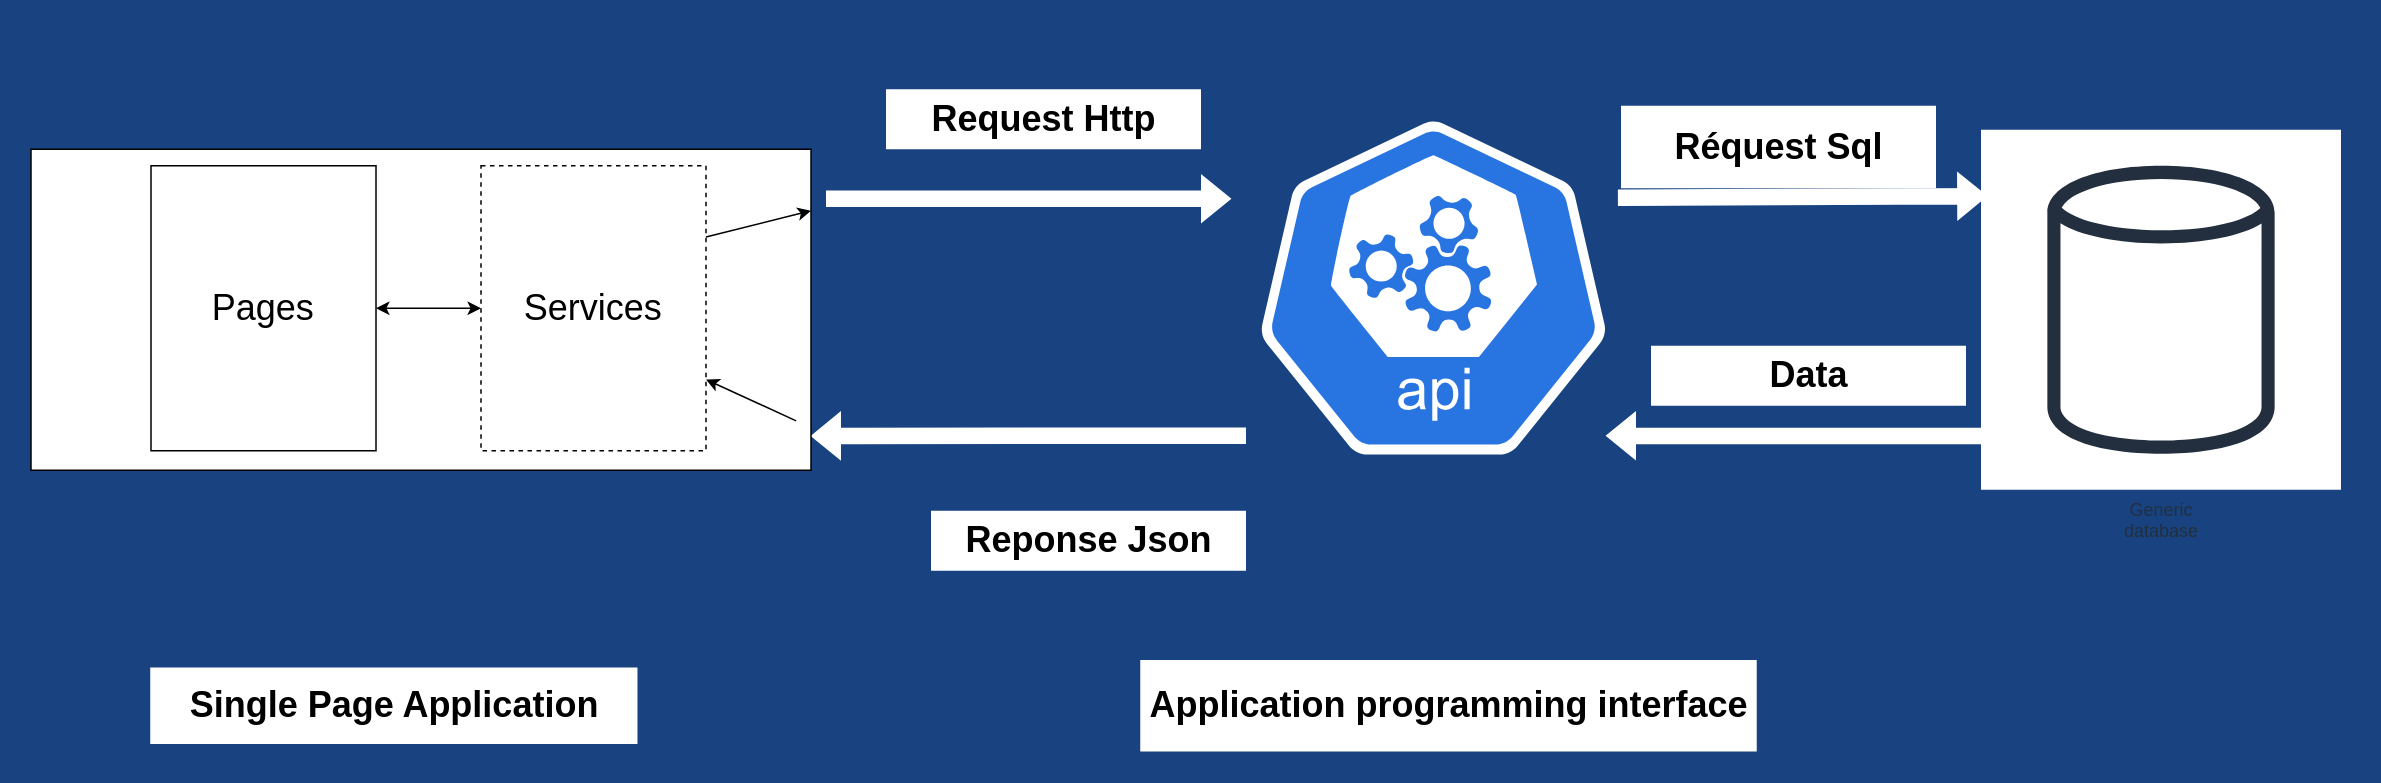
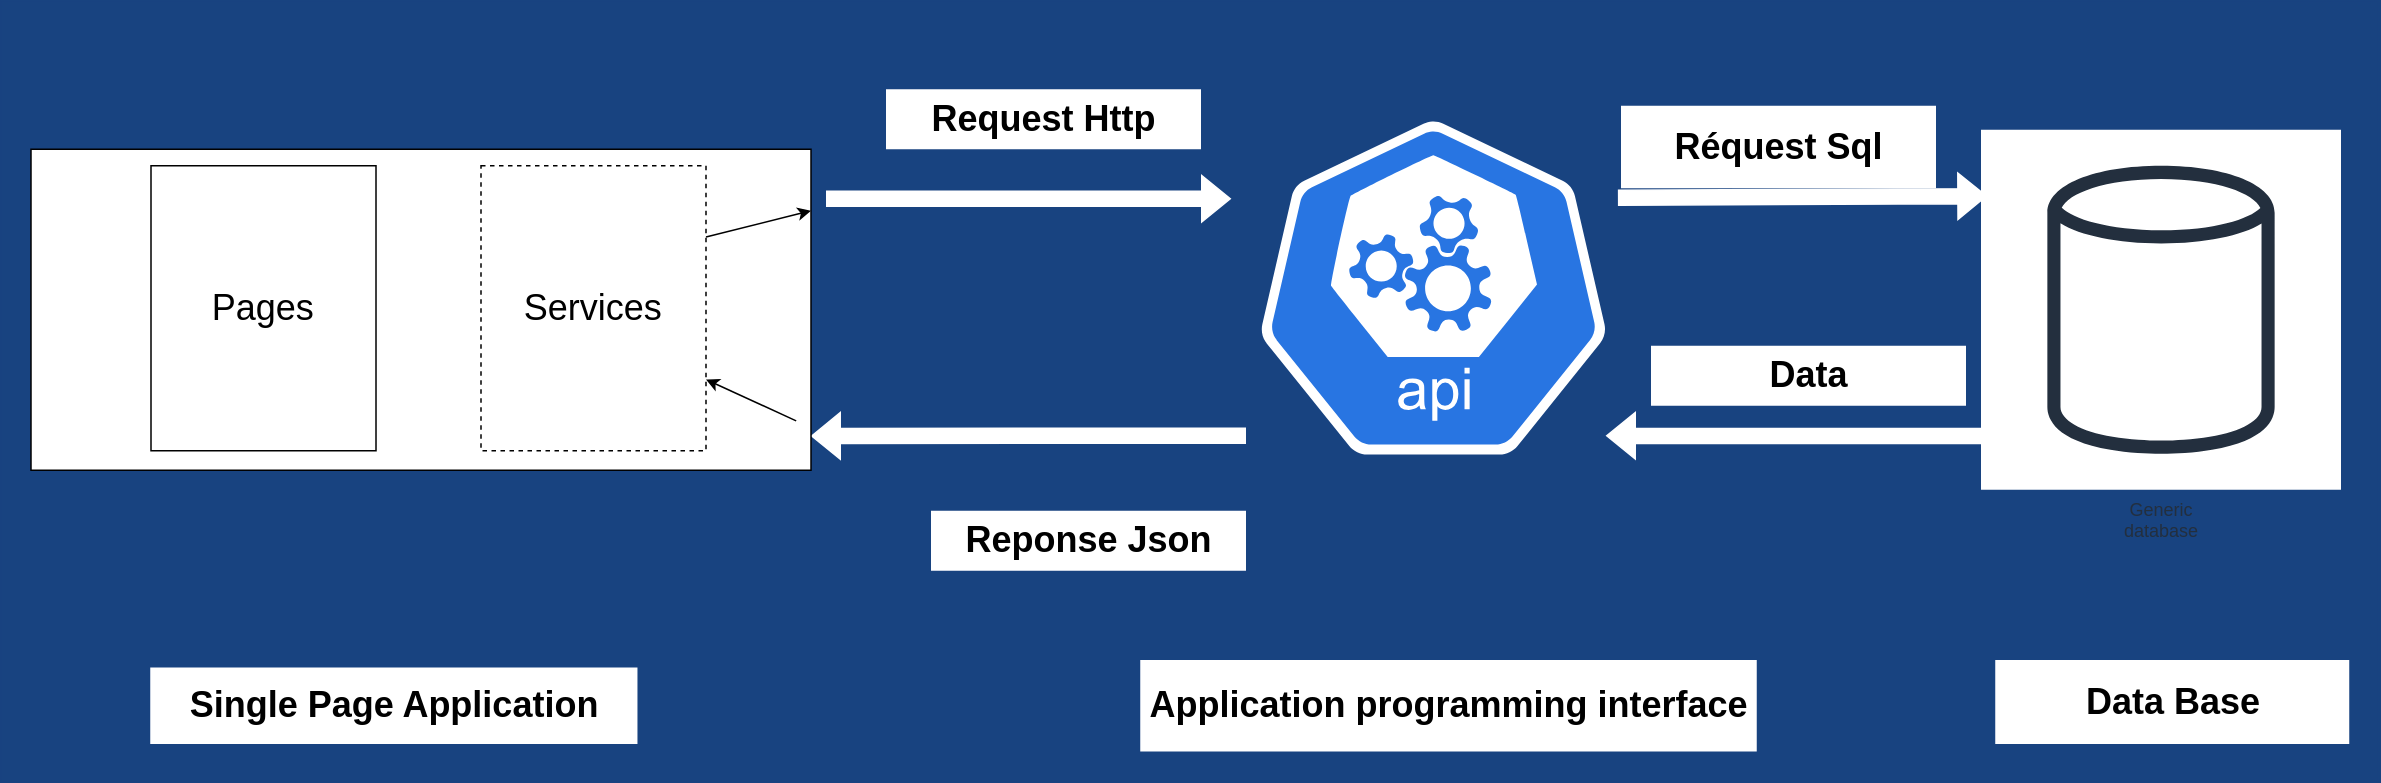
(428, 308) -> none
none -> (2172, 702)
